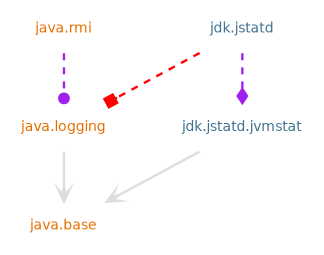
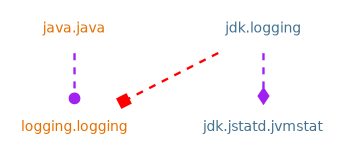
(64, 29) -> (75, 29)
(242, 29) -> (263, 29)
(64, 127) -> (75, 127)
(64, 226) -> none
